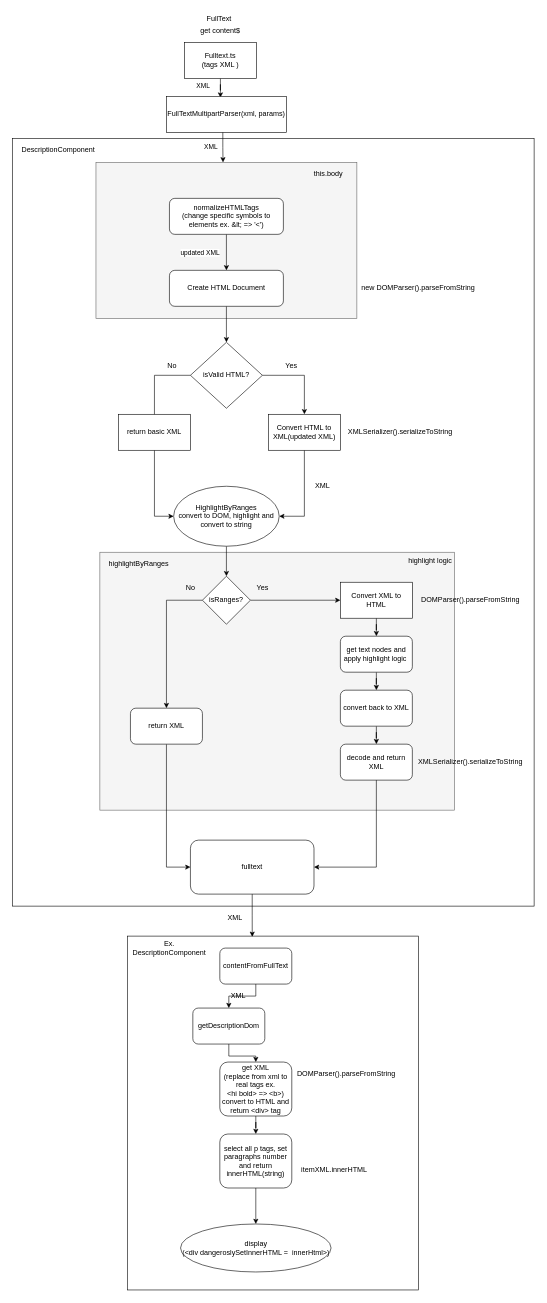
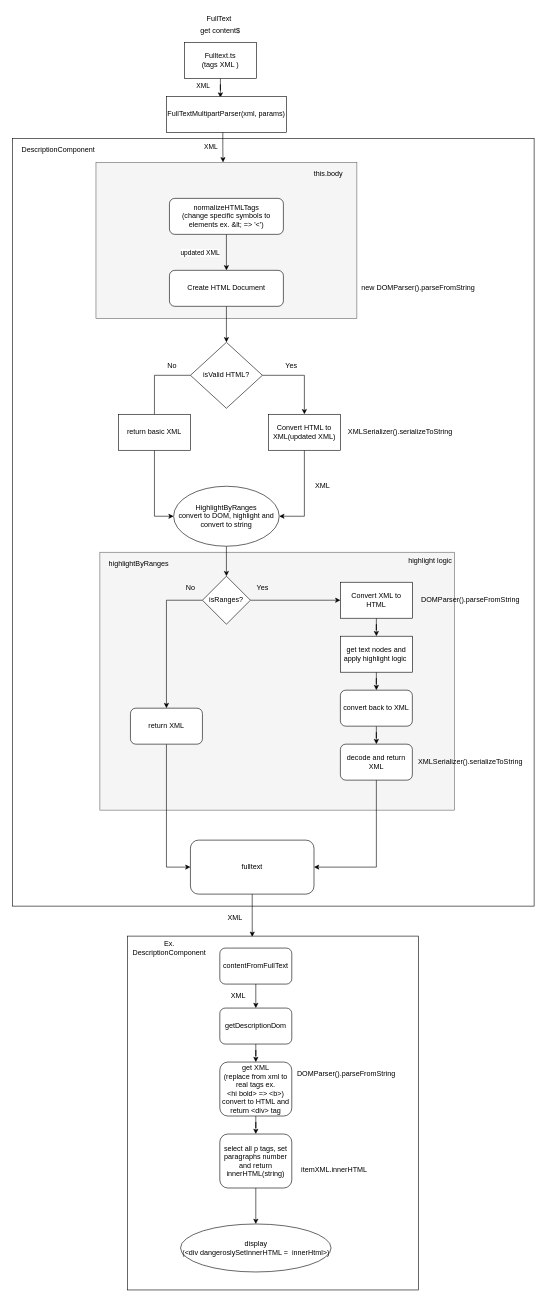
(377, 654) -> (377, 654)
(229, 1026) -> (256, 1026)
